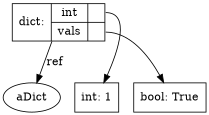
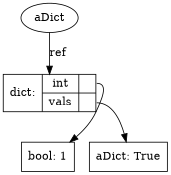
(46, 58) -> (50, 49)
(97, 98) -> (48, 157)
(170, 98) -> (128, 157)
